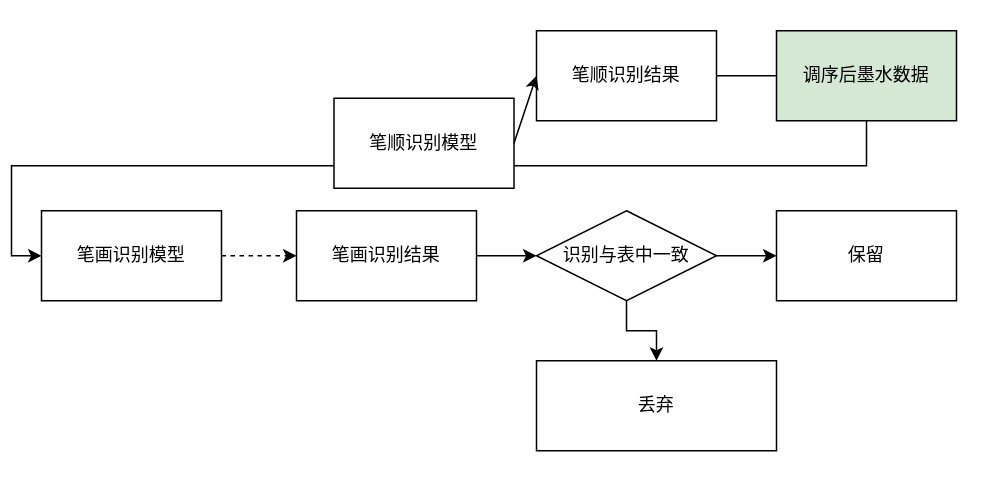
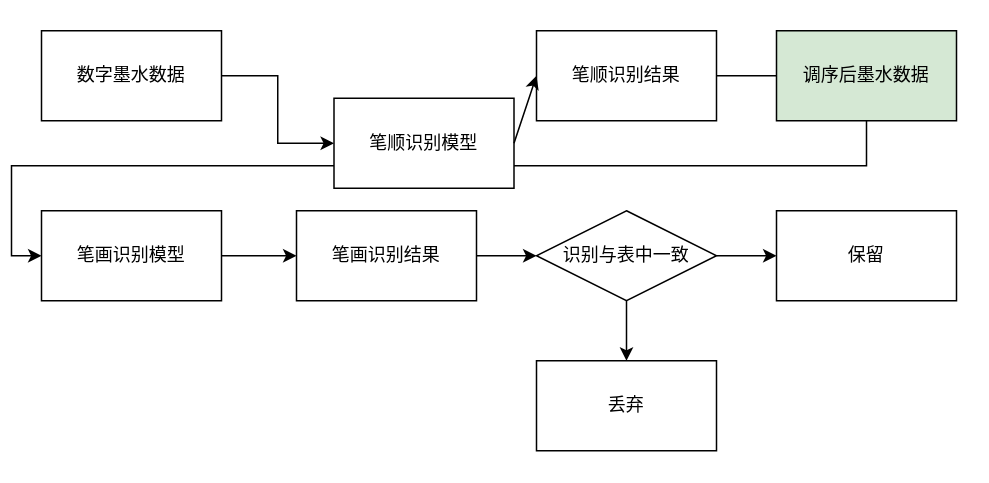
none -> (131, 76)
none -> (278, 104)
(254, 256) -> (254, 256)
(656, 406) -> (626, 406)
